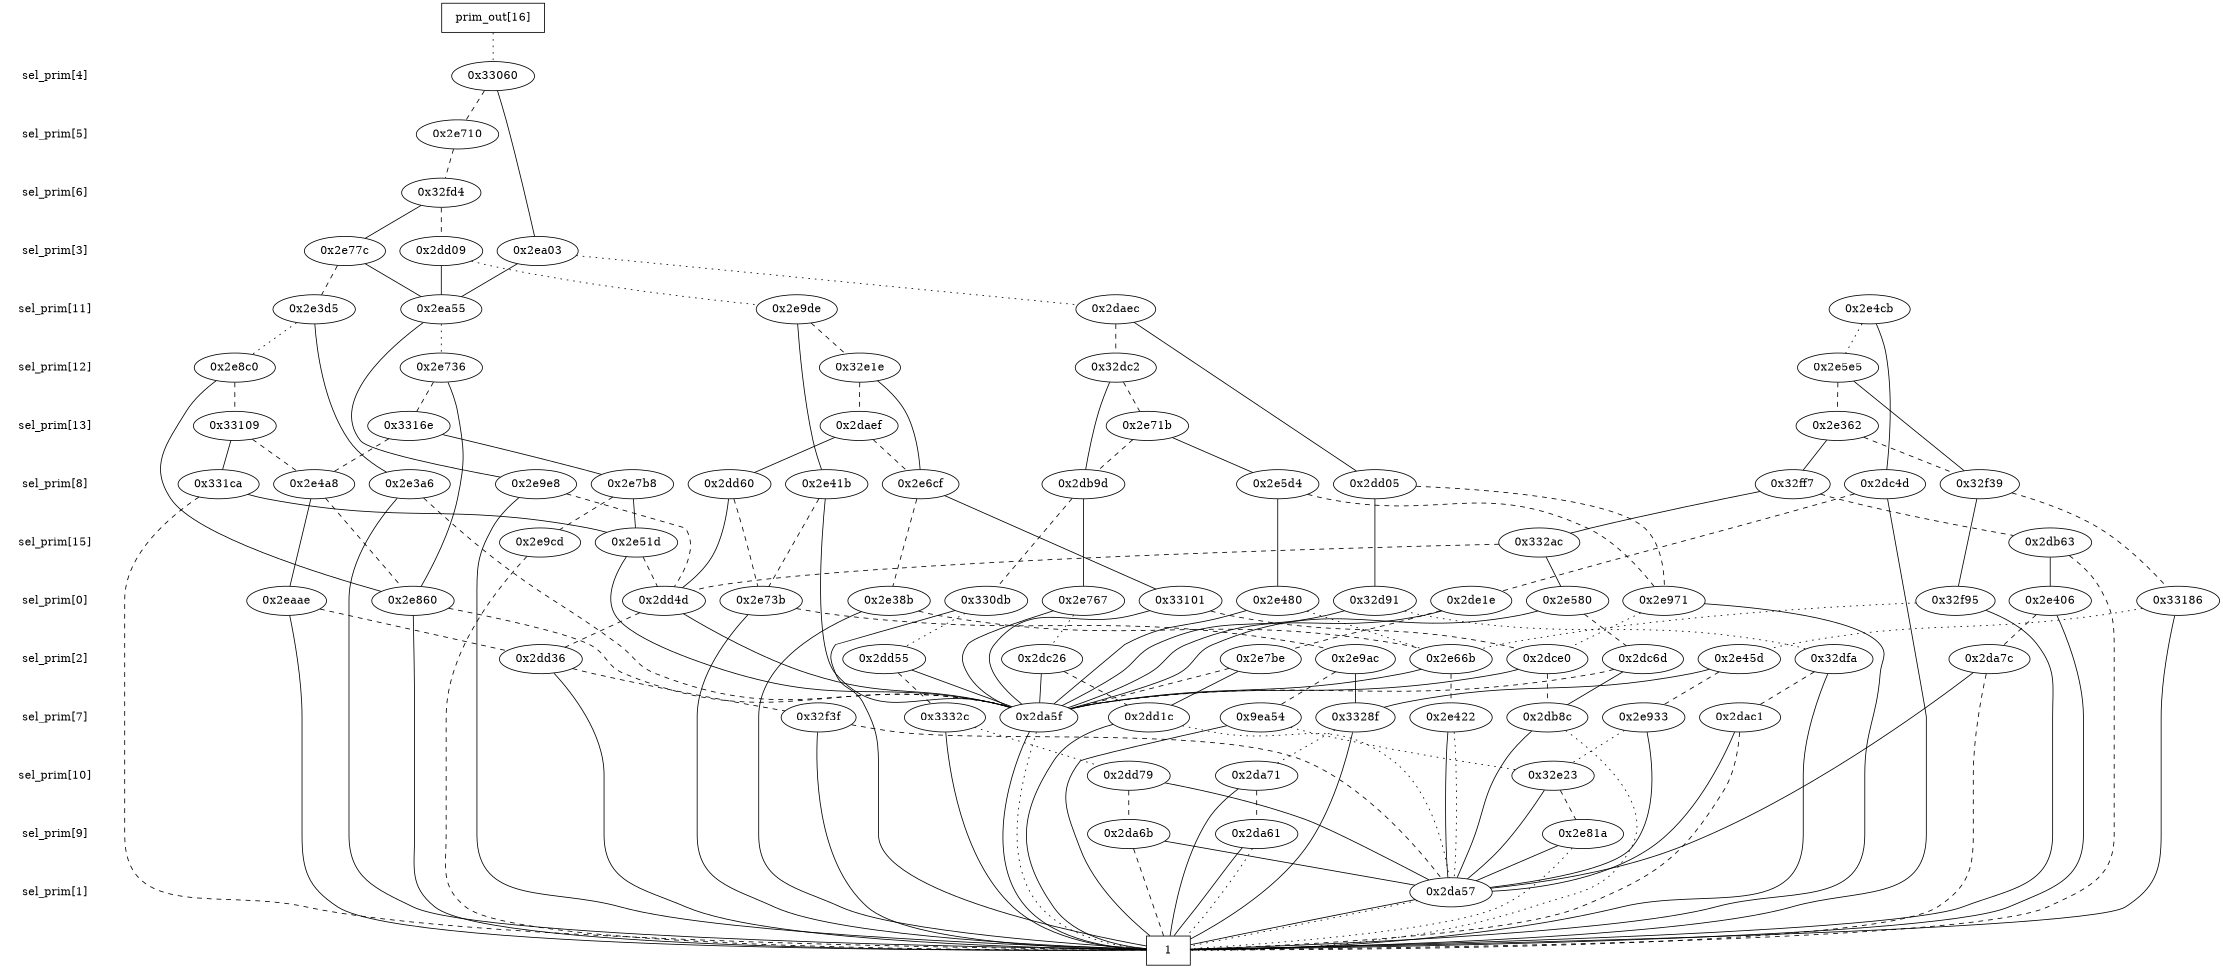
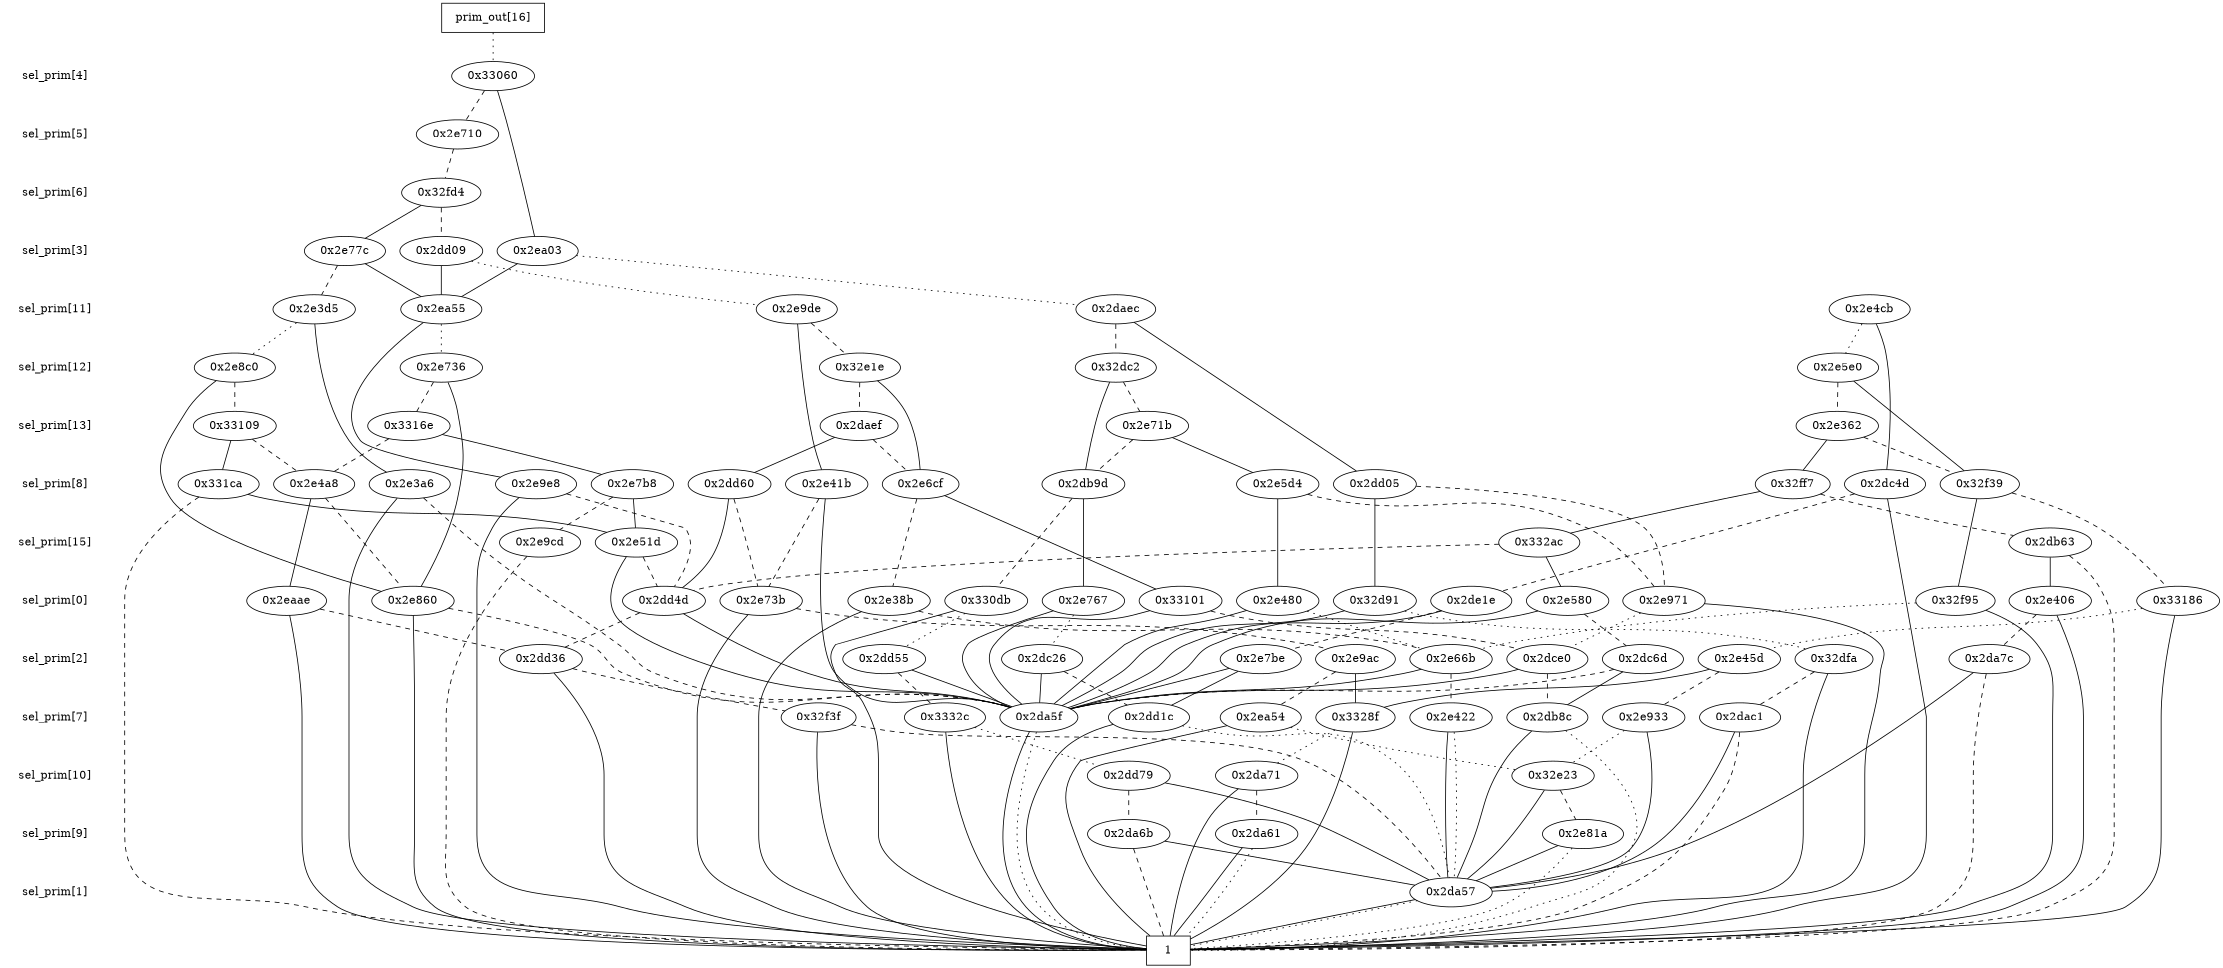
(1838, 368) -> (1838, 368)
(1166, 685) -> (1166, 685)
(1261, 717) -> (1261, 717)
